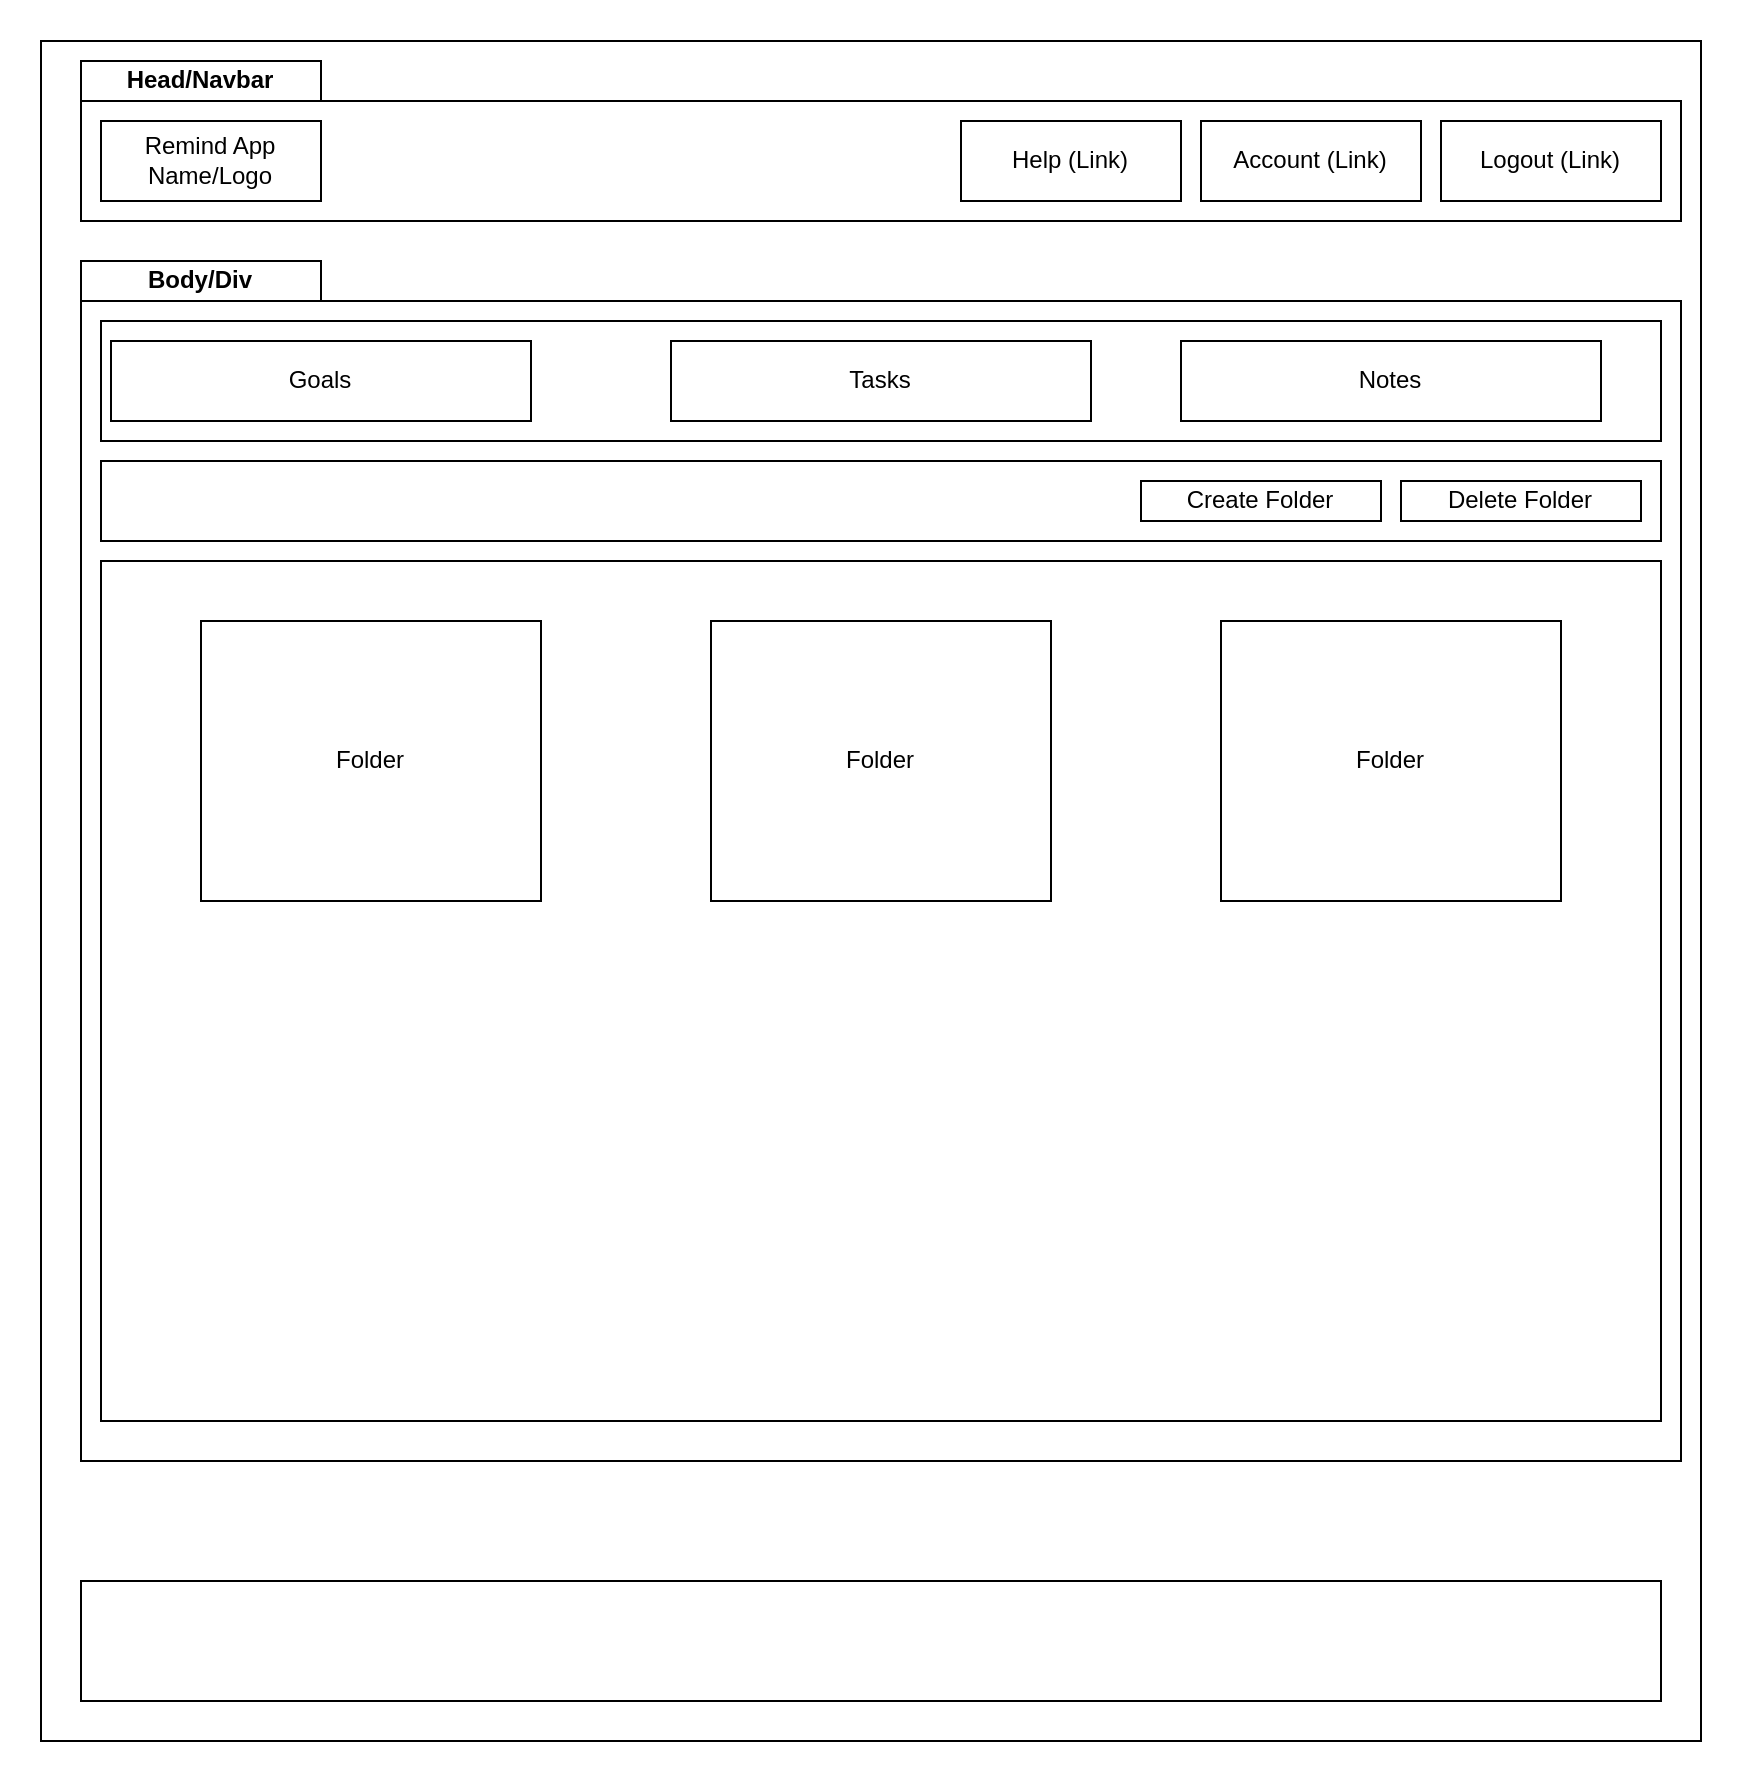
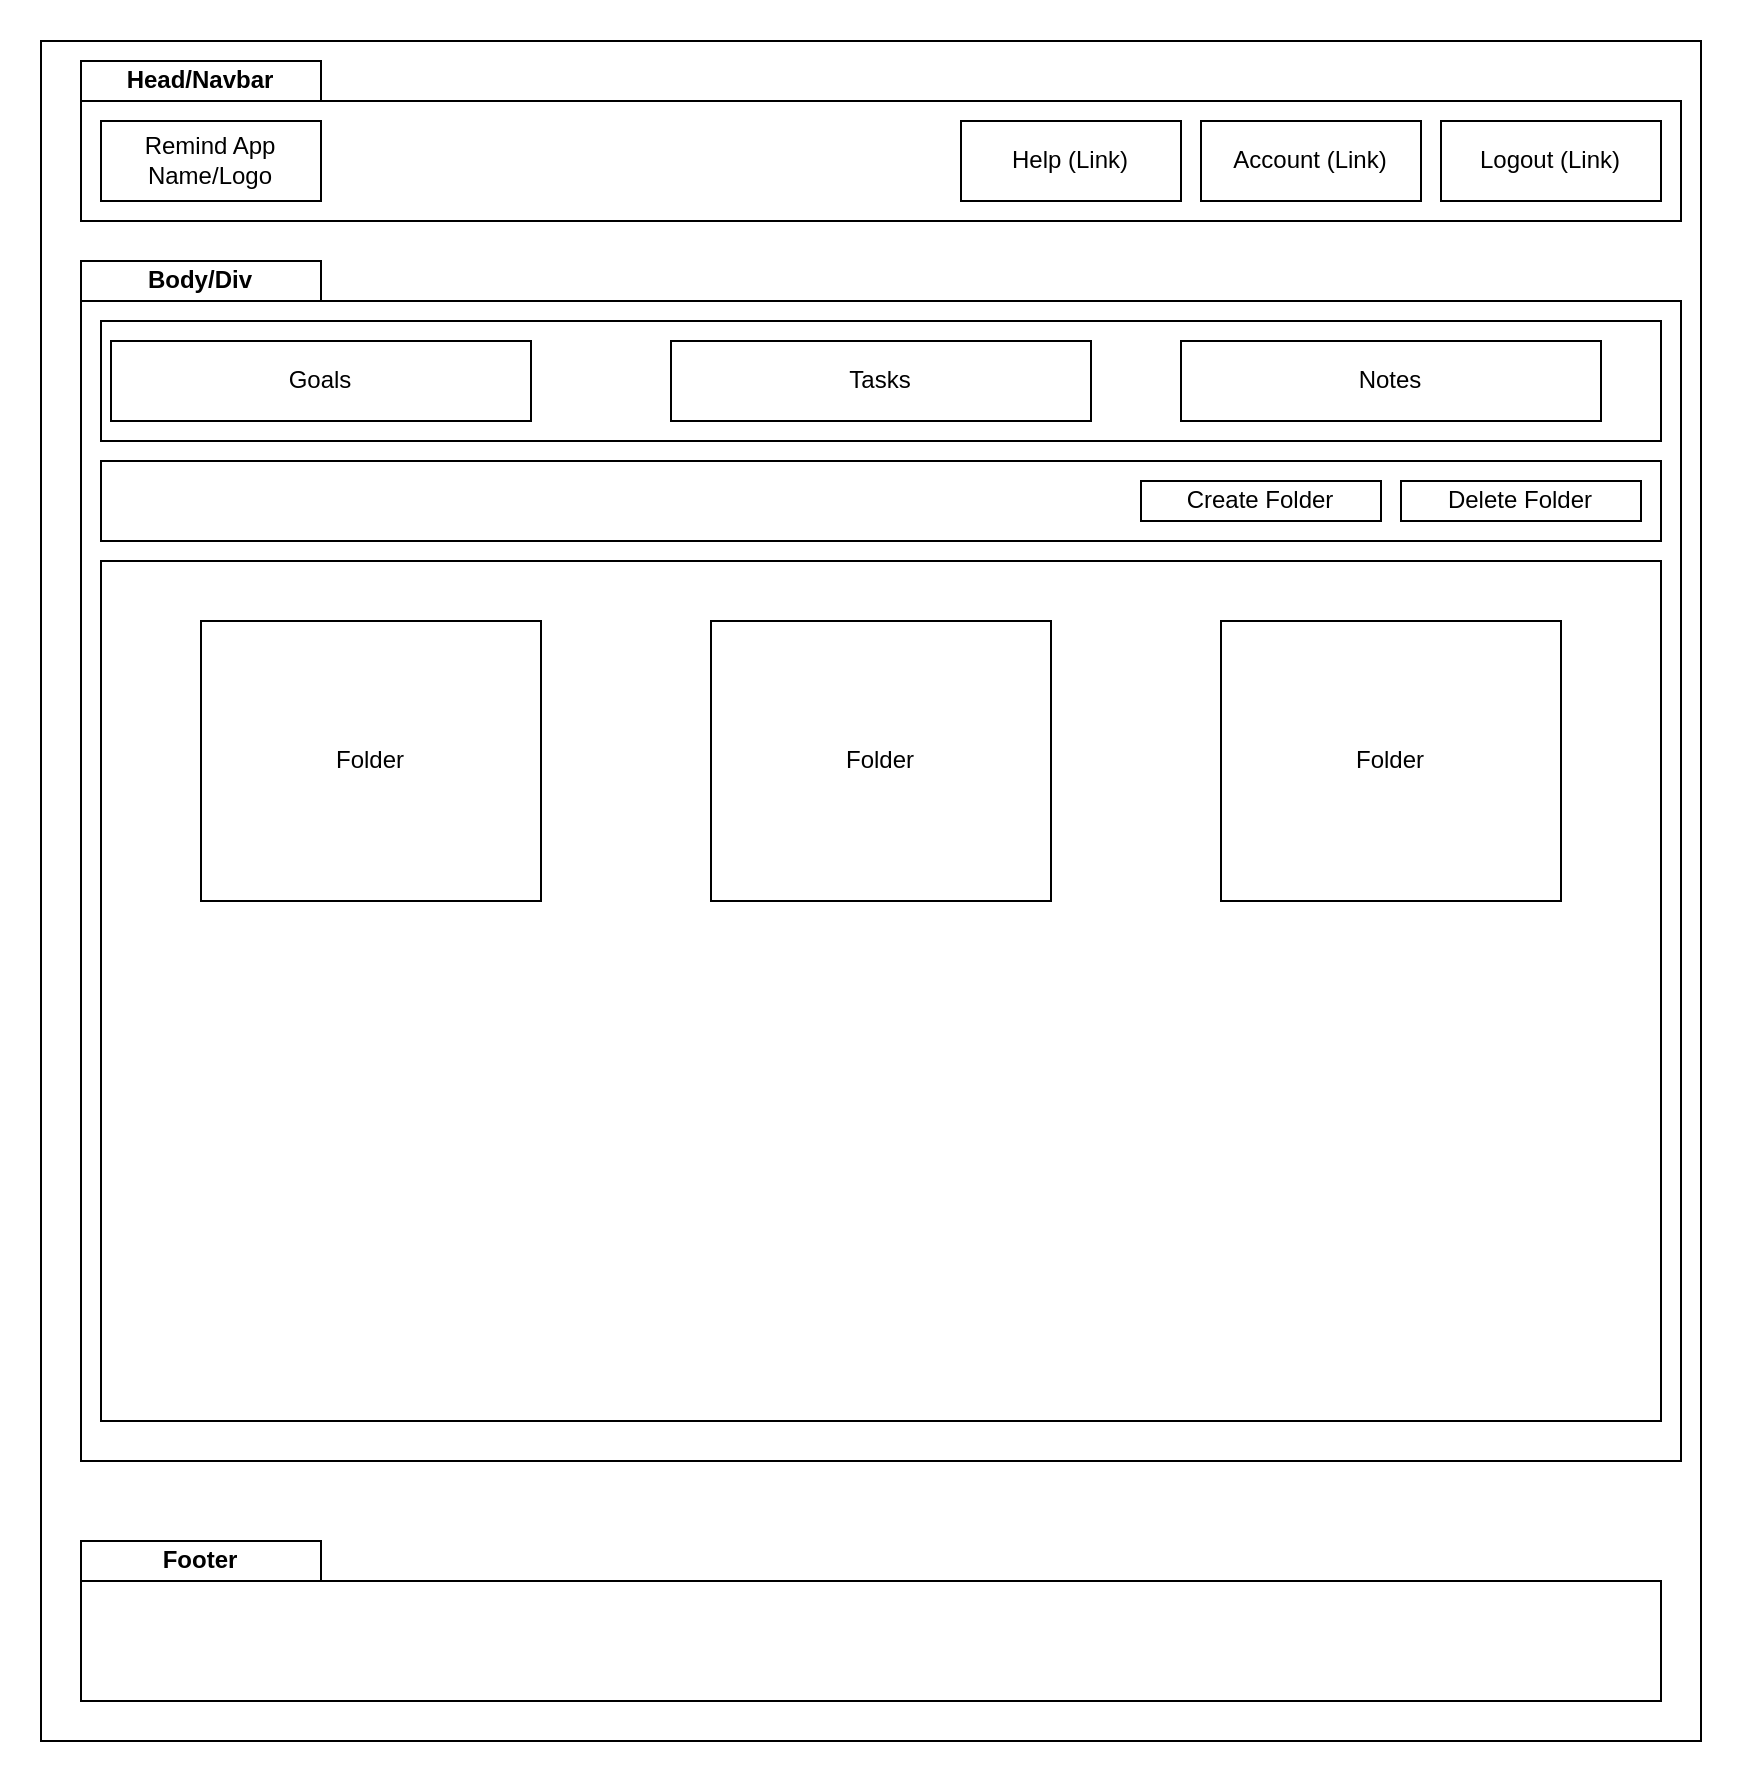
none -> (201, 1561)
